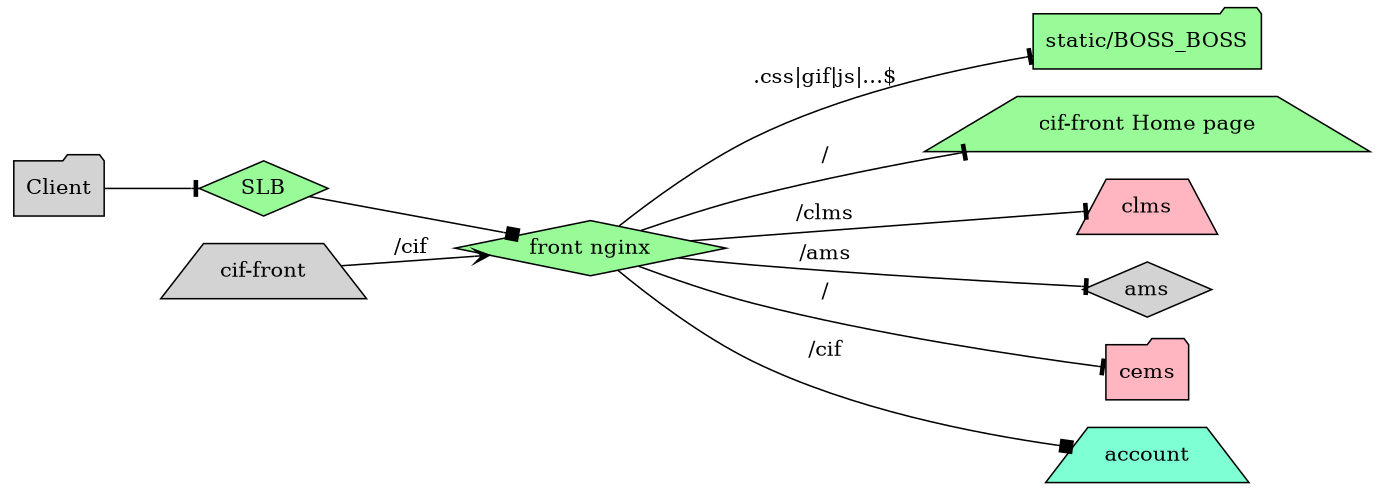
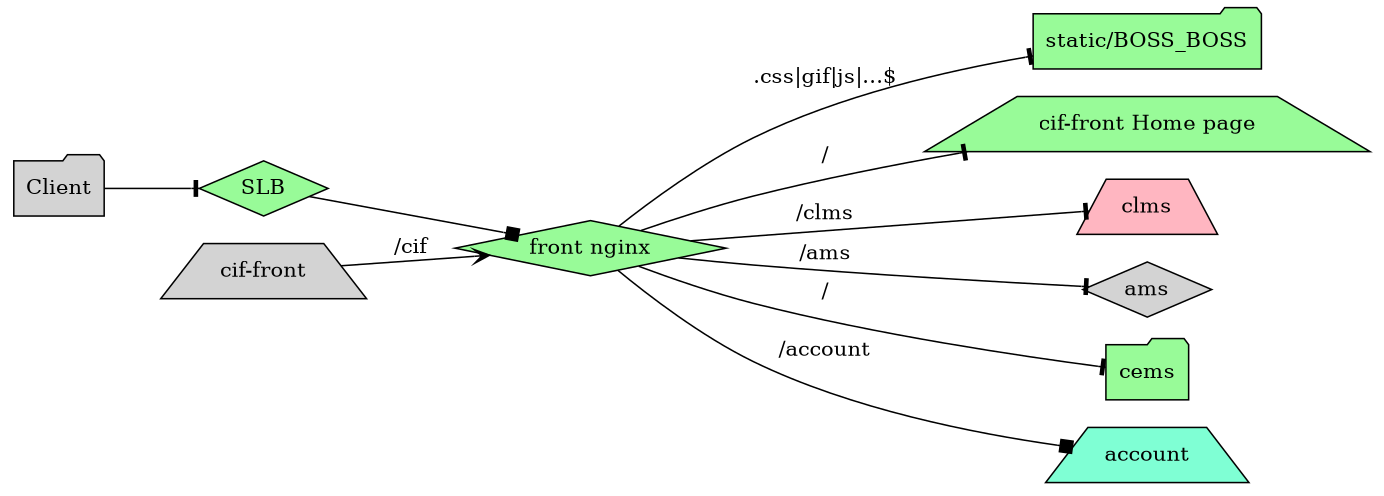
(825, 350) -> (825, 350)
(1147, 372) -> (1147, 372)
